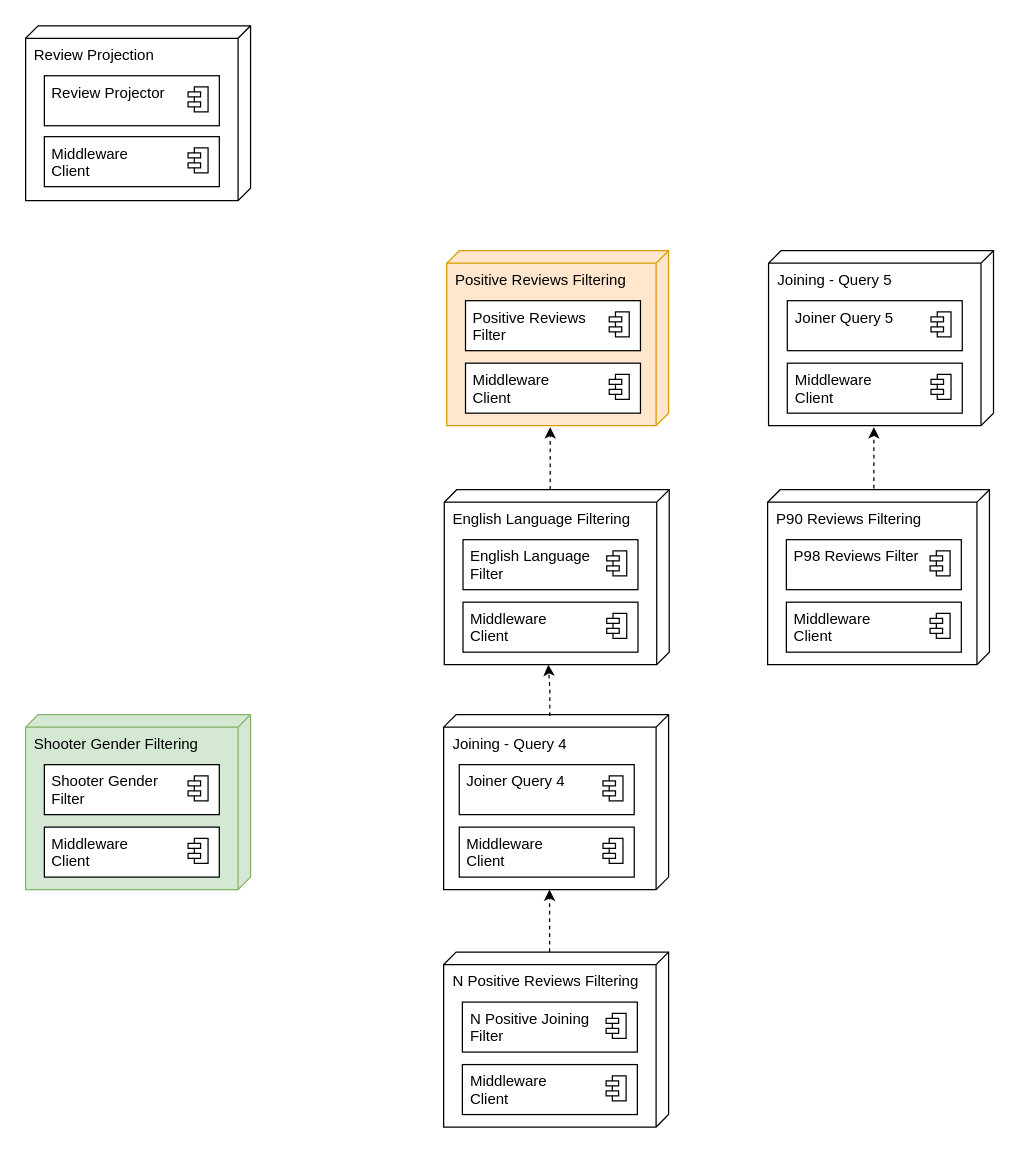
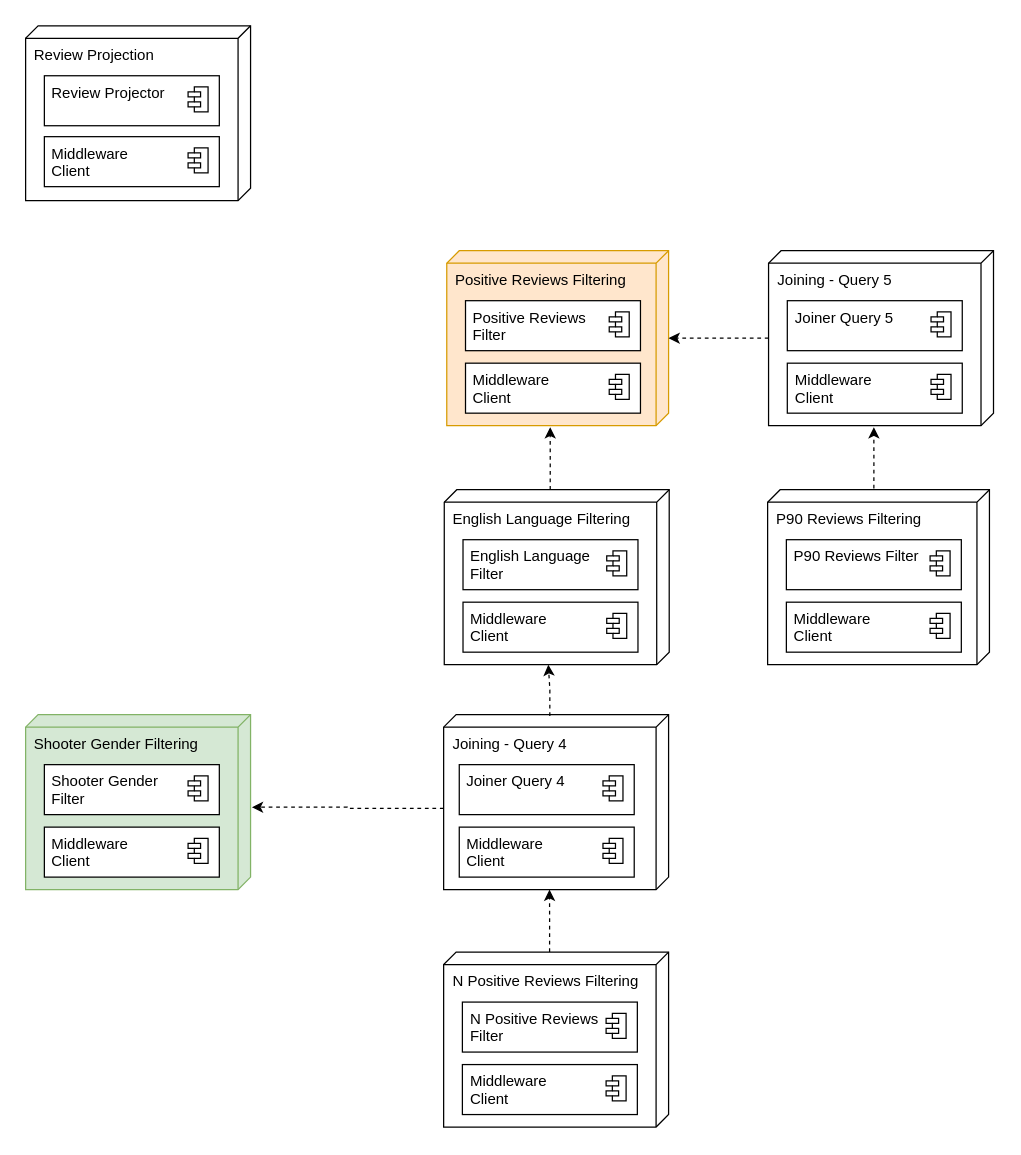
none -> (723, 338)
(860, 557) -> (860, 557)
none -> (351, 808)
(535, 1029) -> (536, 1029)
